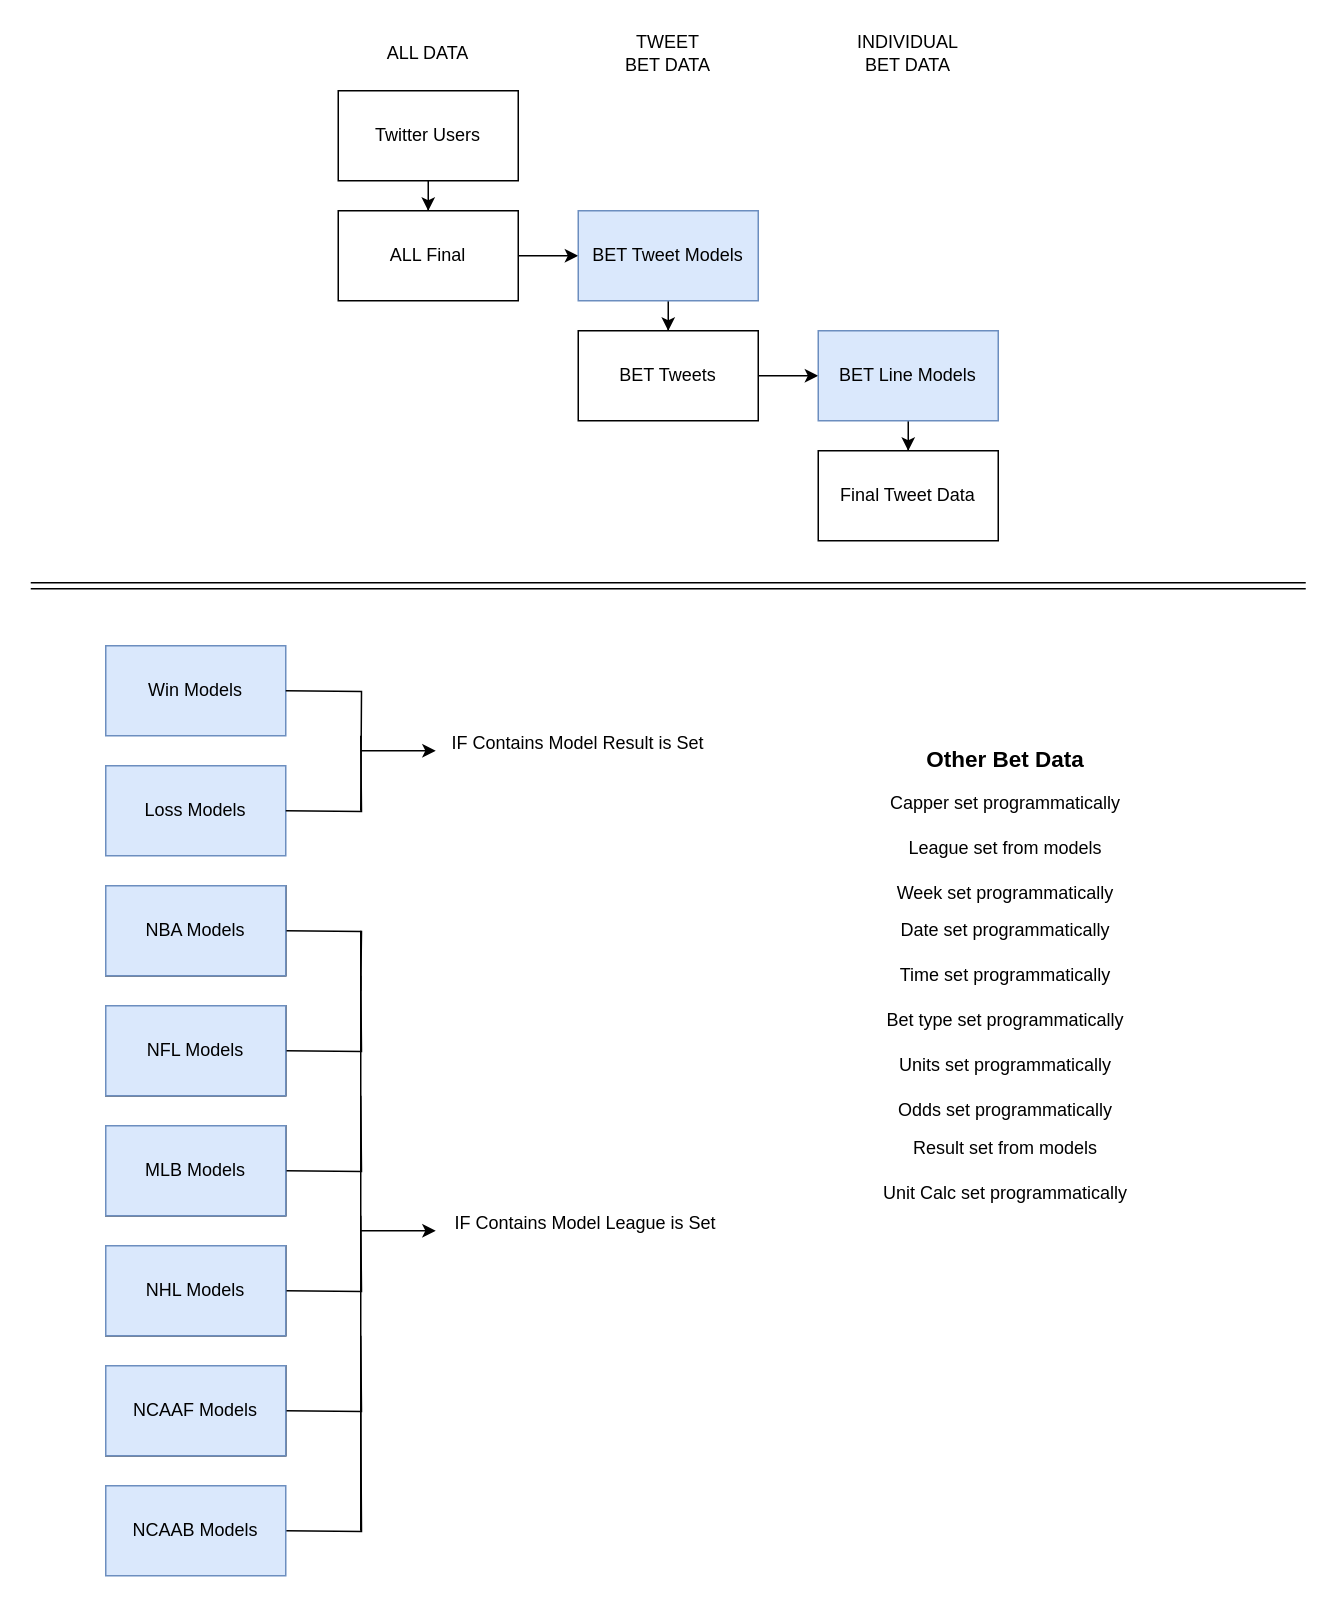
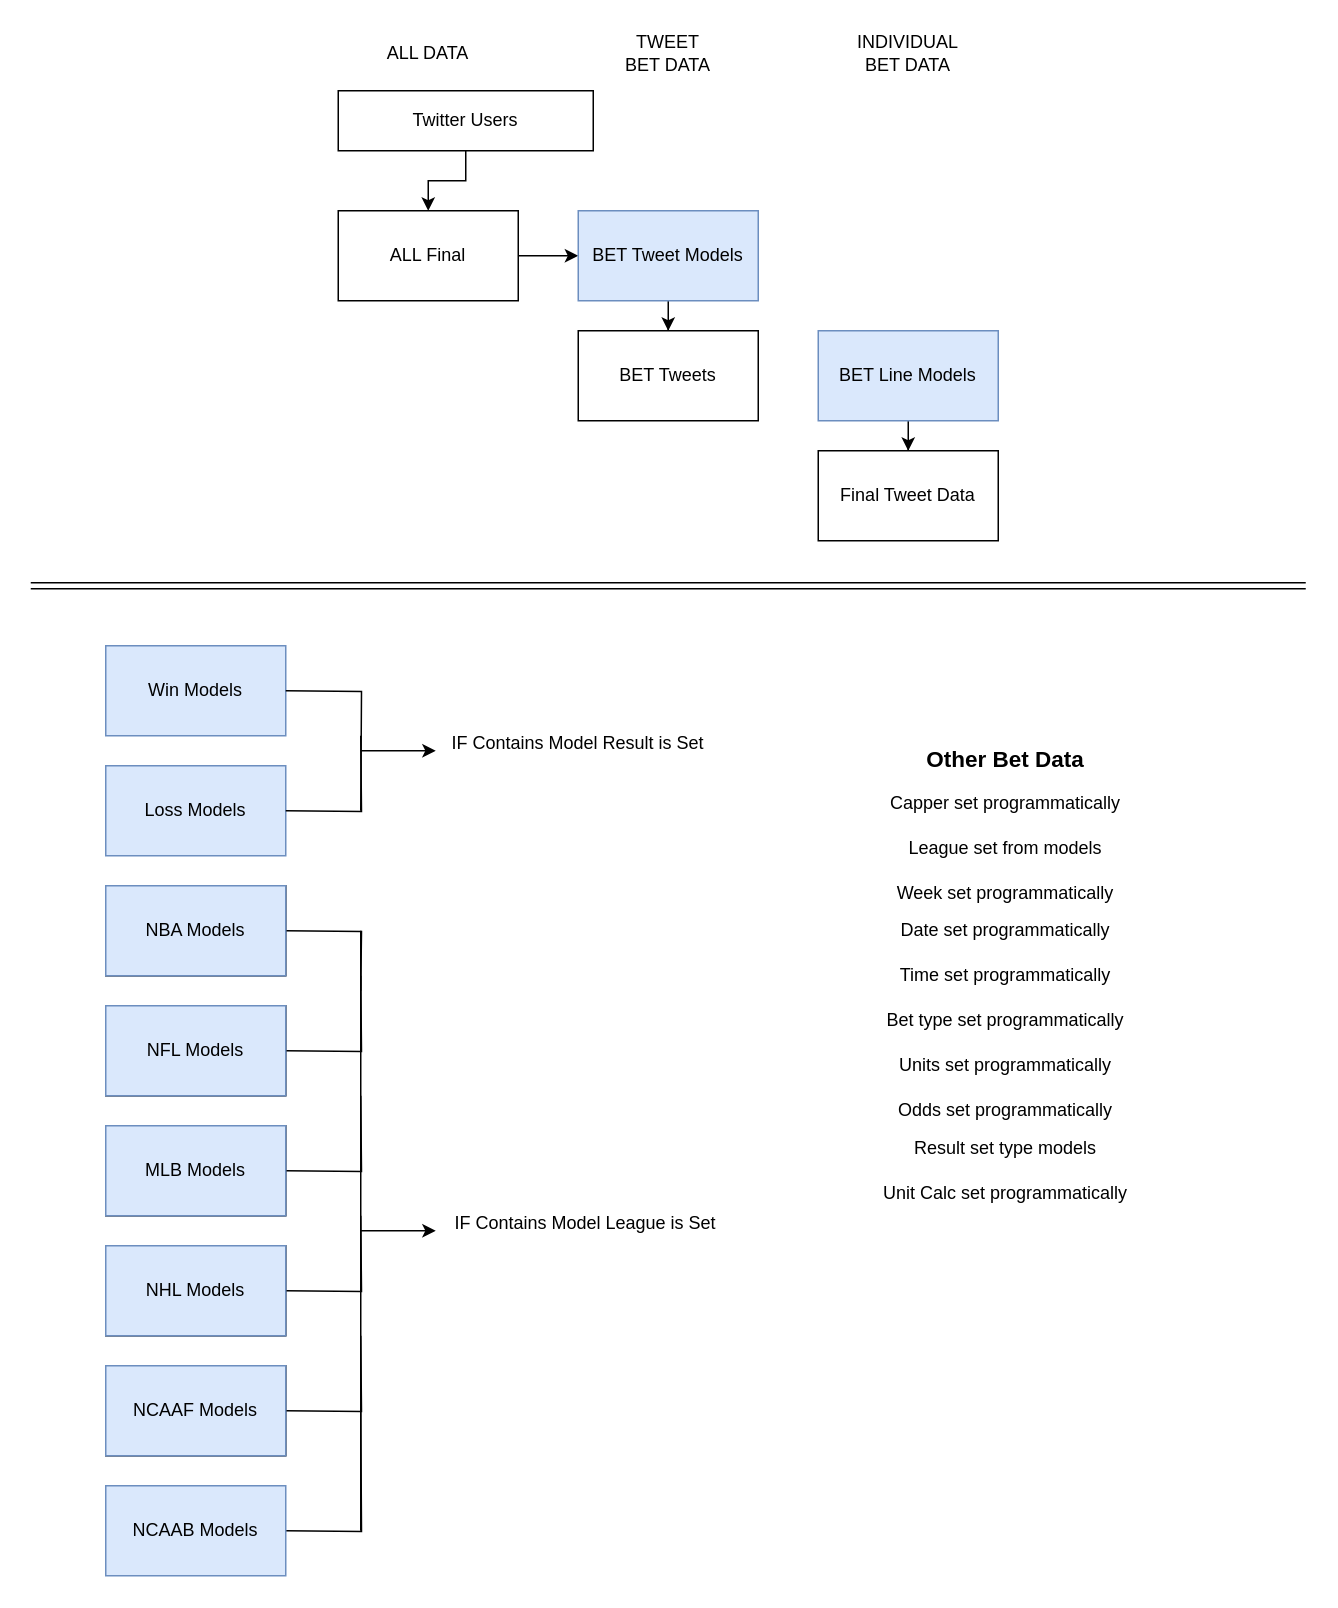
(428, 136) -> (466, 121)
(783, 376) -> none
(1006, 1148) -> (1006, 1148)
